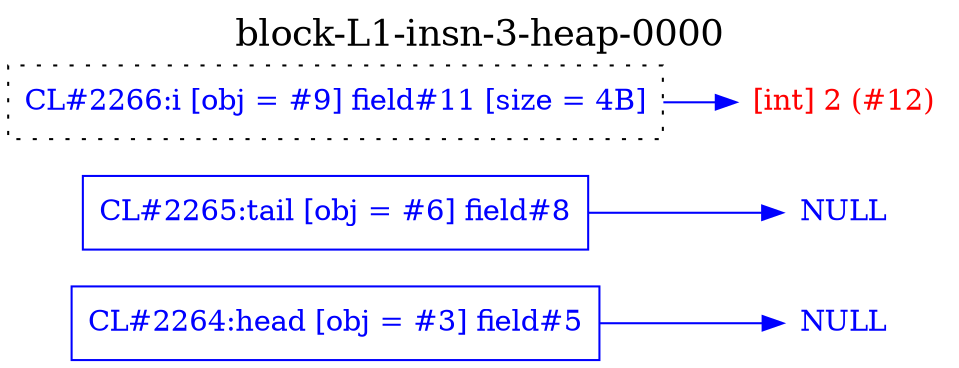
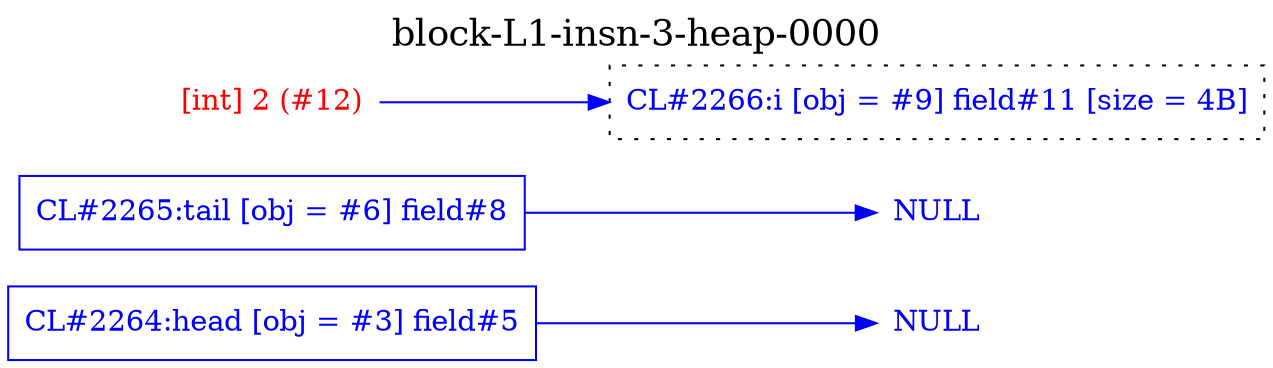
(690, 102) -> (484, 102)
